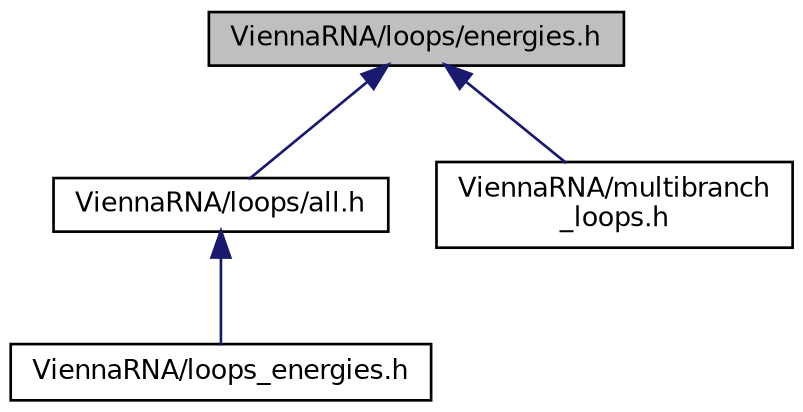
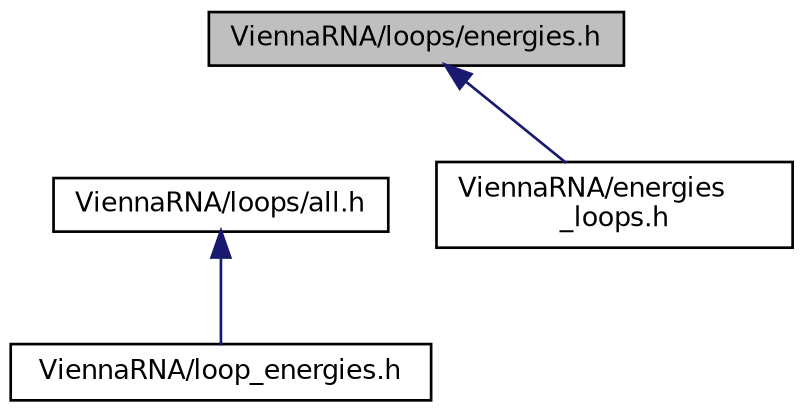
(308, 131) -> none
(615, 205) -> (615, 205)
(221, 372) -> (221, 372)
